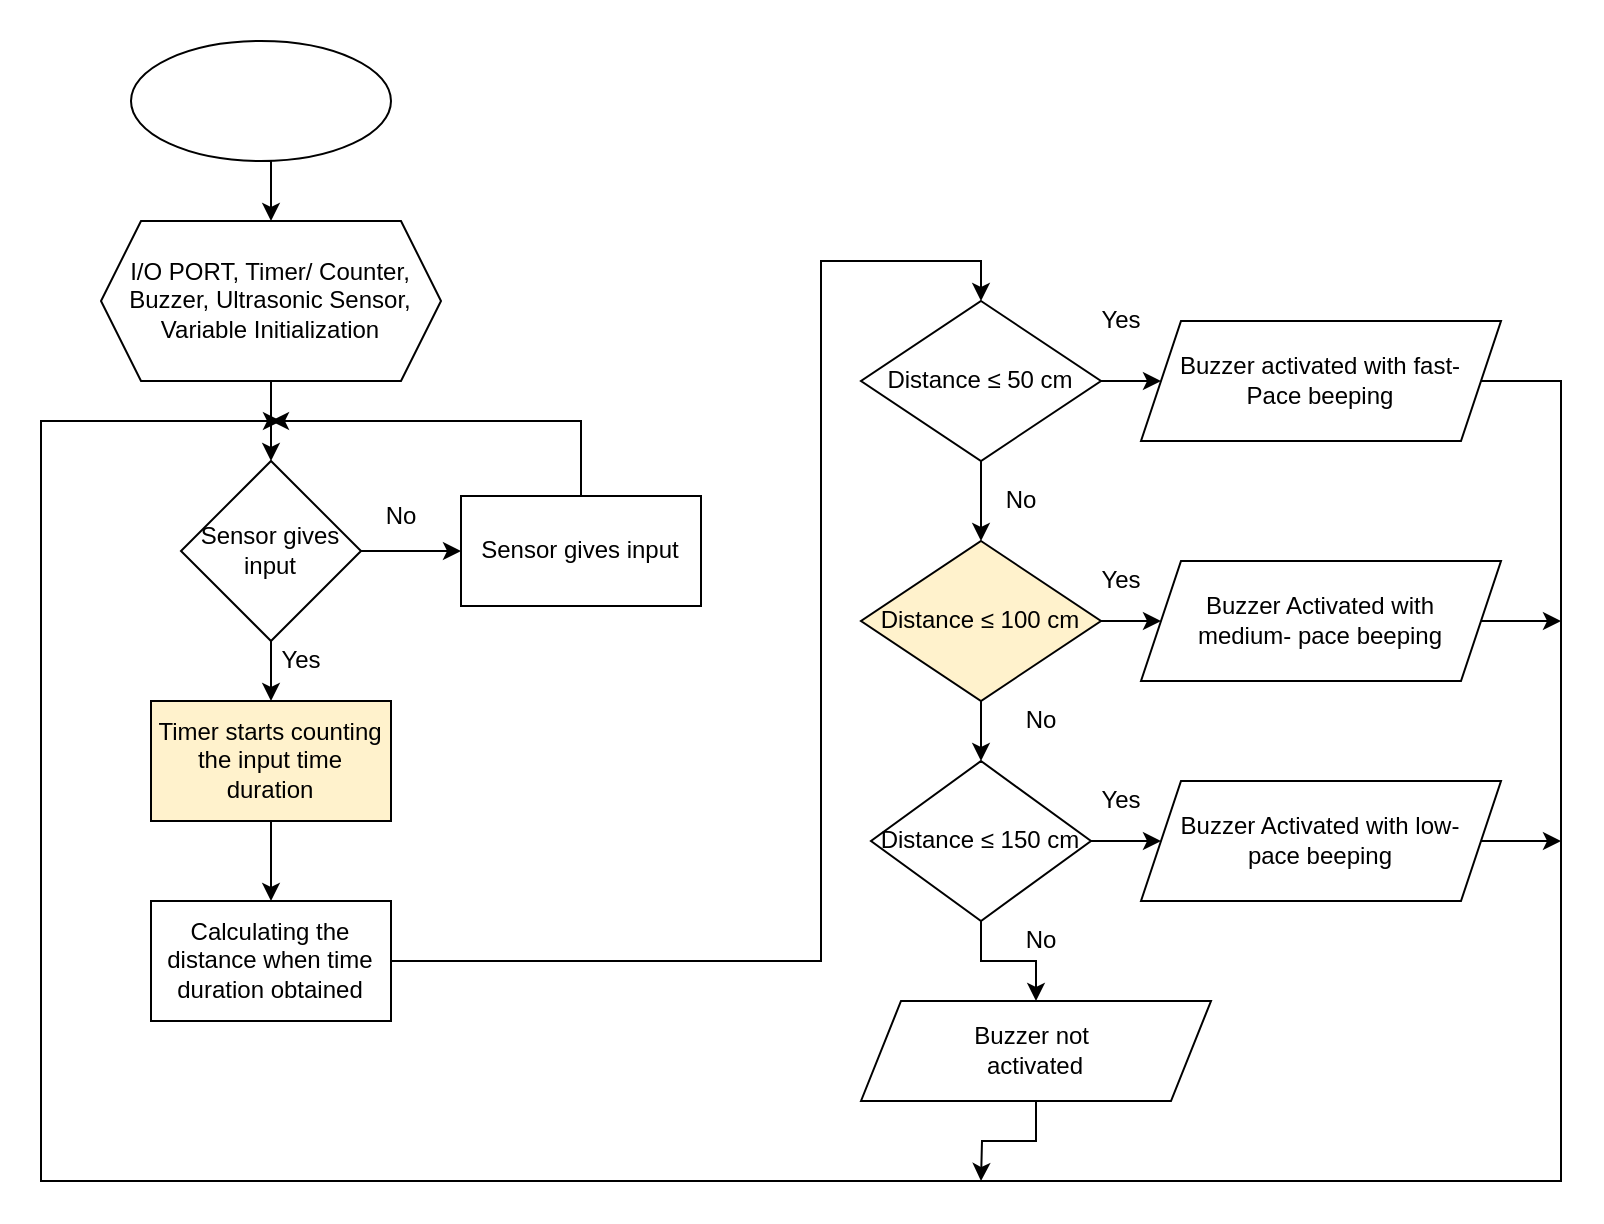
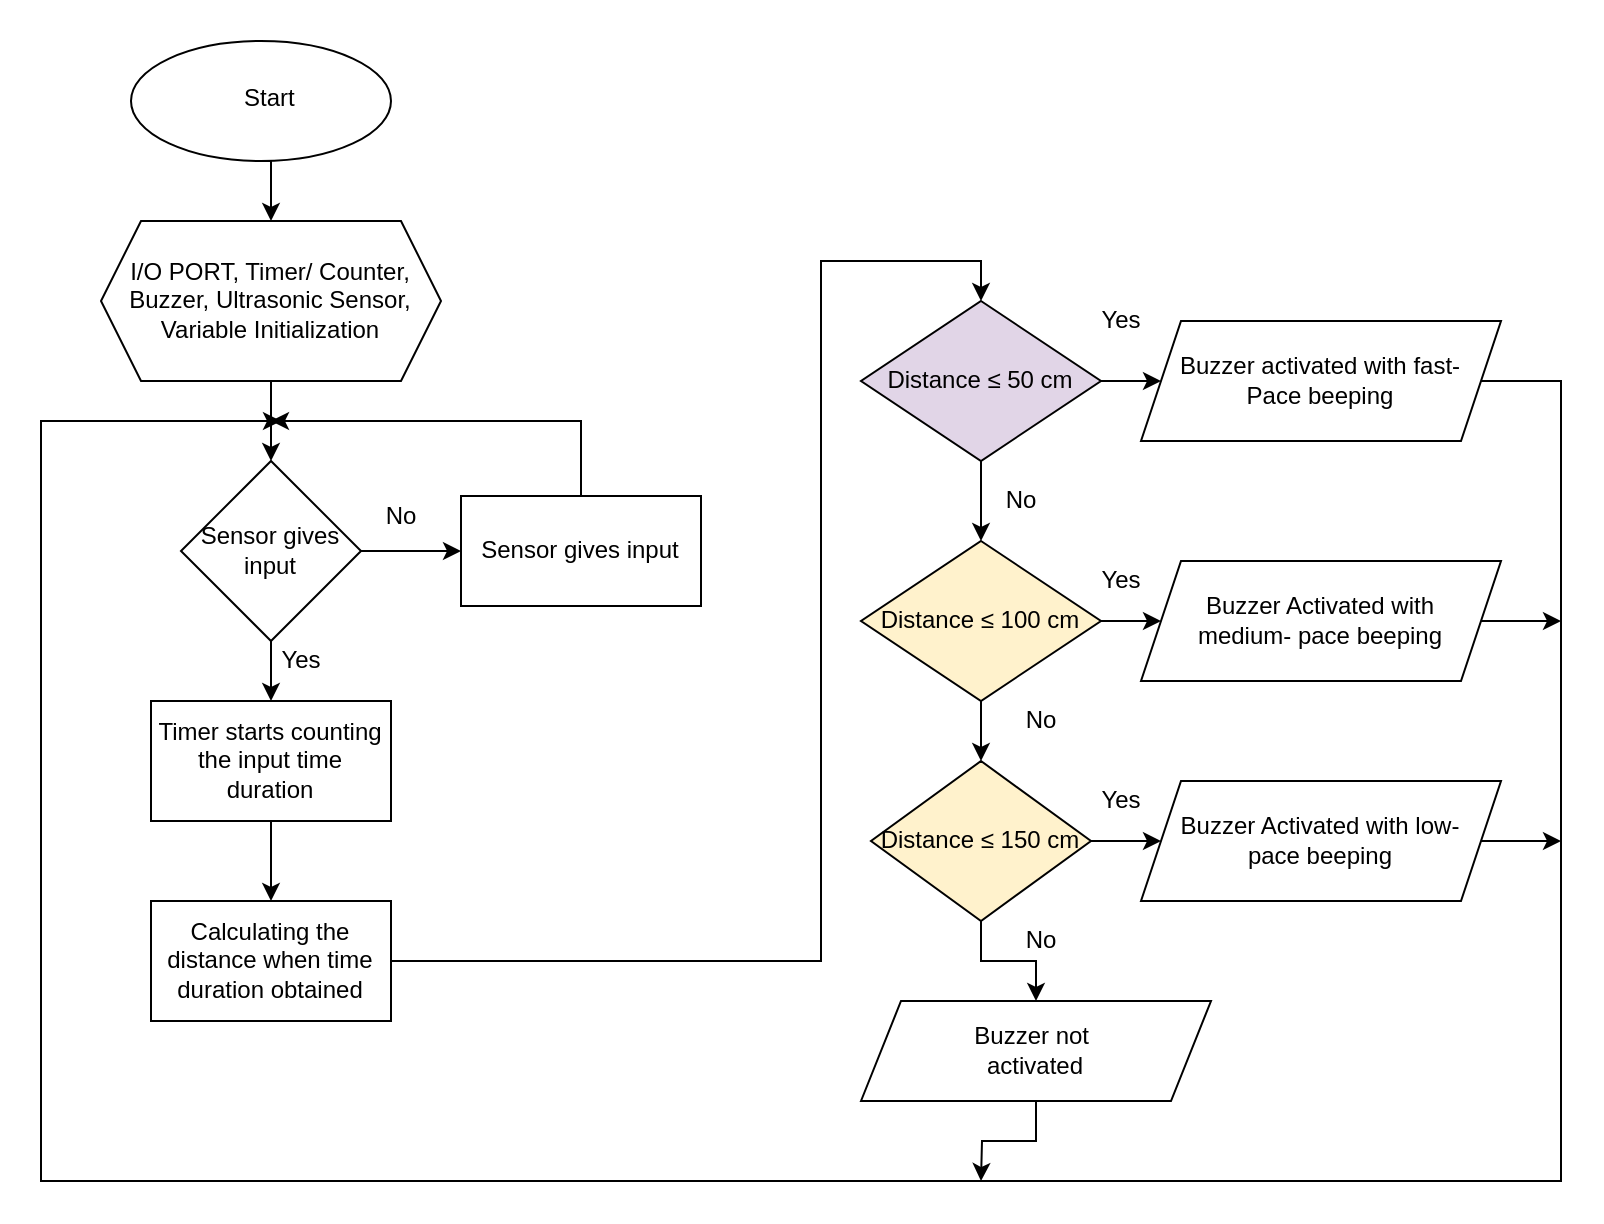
none -> (291, 101)
(981, 381) -> (981, 381)
(271, 761) -> (271, 761)
(981, 841) -> (981, 841)
